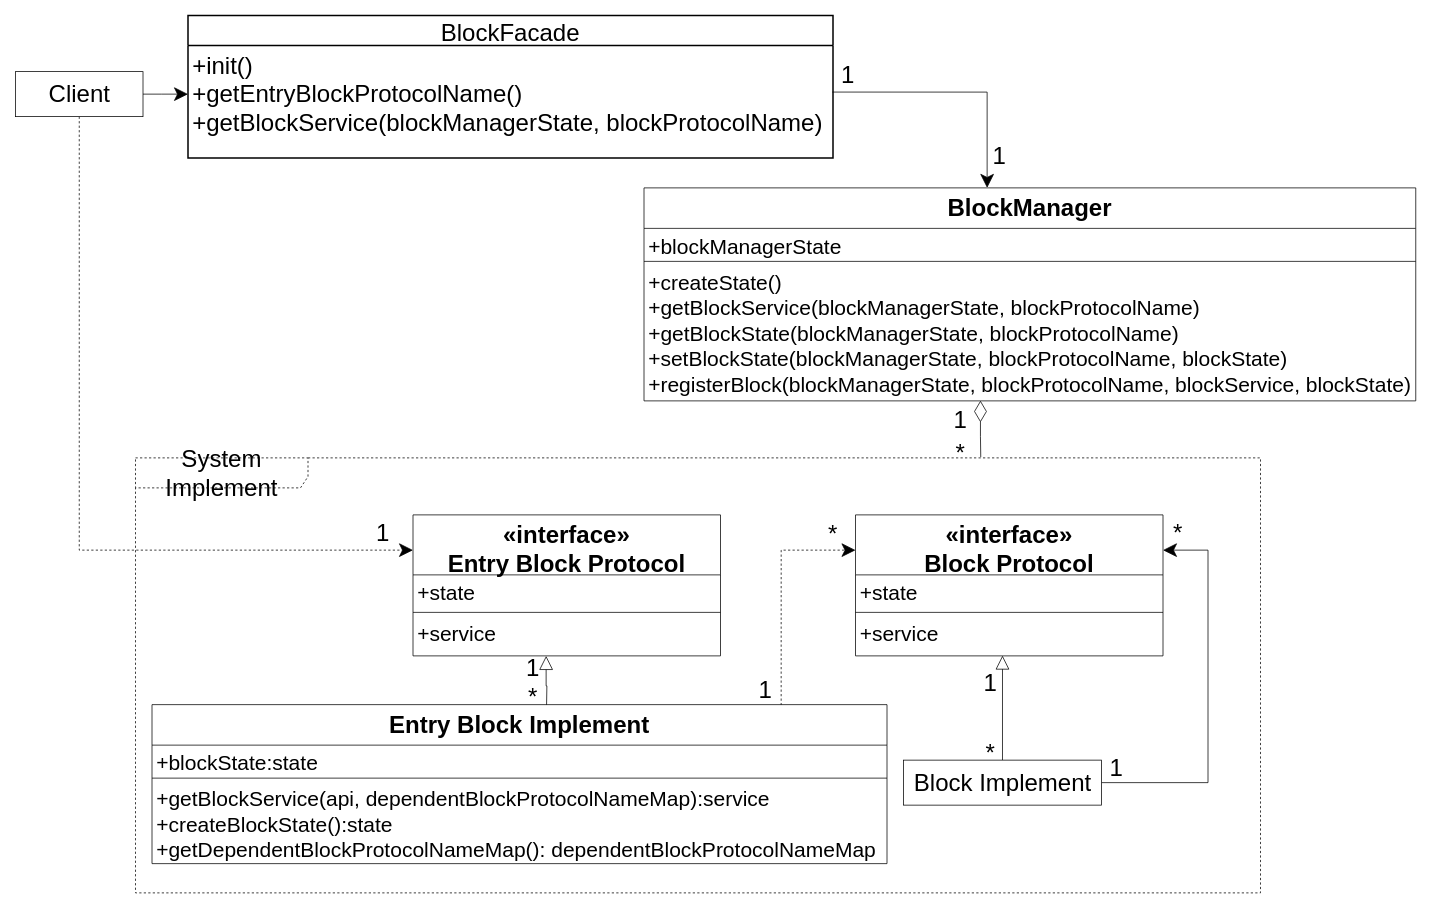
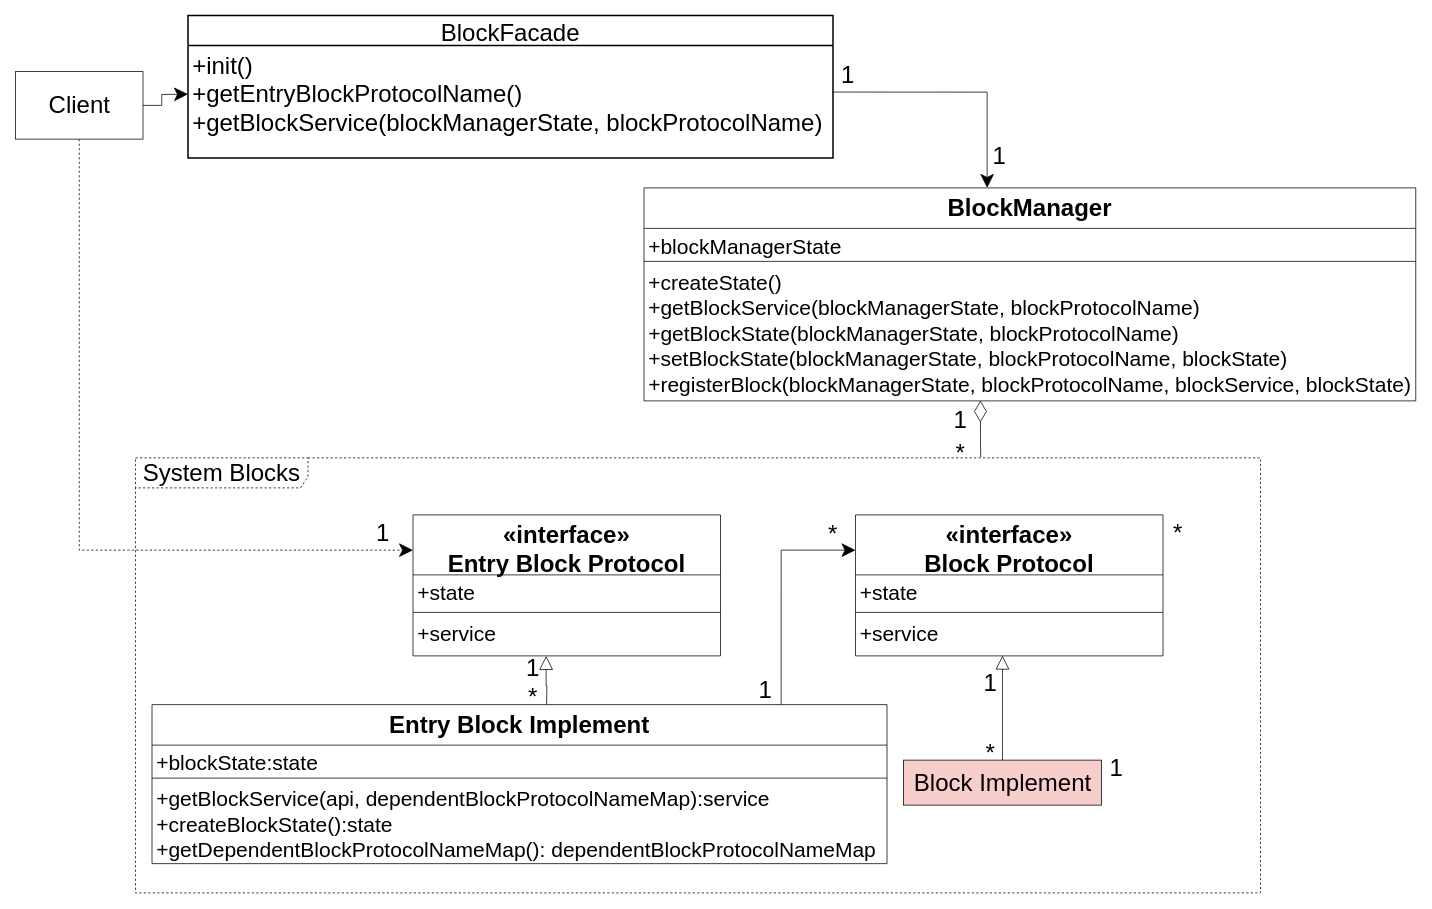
(79, 94) -> (79, 105)
(222, 473) -> (222, 473)
(781, 597) -> (781, 597)
(1002, 783) -> (1002, 783)
(1156, 783) -> none
